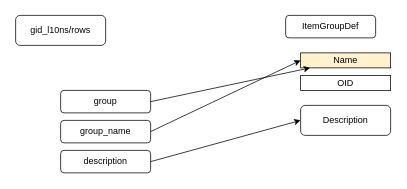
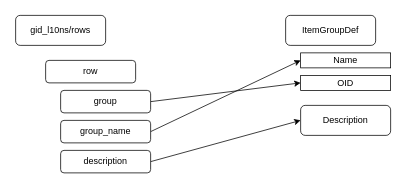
(330, 27) -> (330, 30)
(345, 60) -> (345, 60)
none -> (90, 72)
(207, 90) -> (226, 92)
